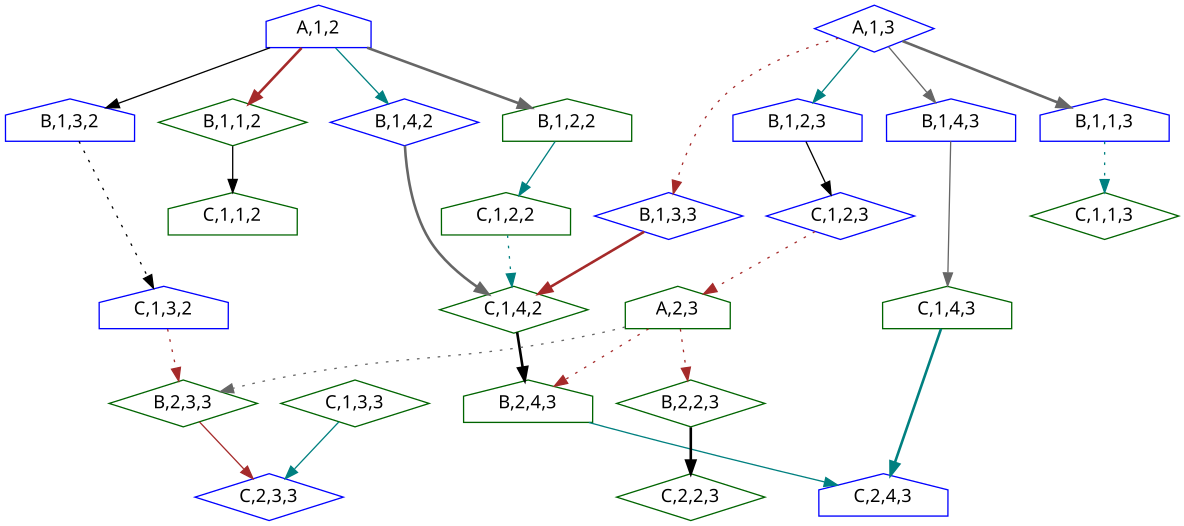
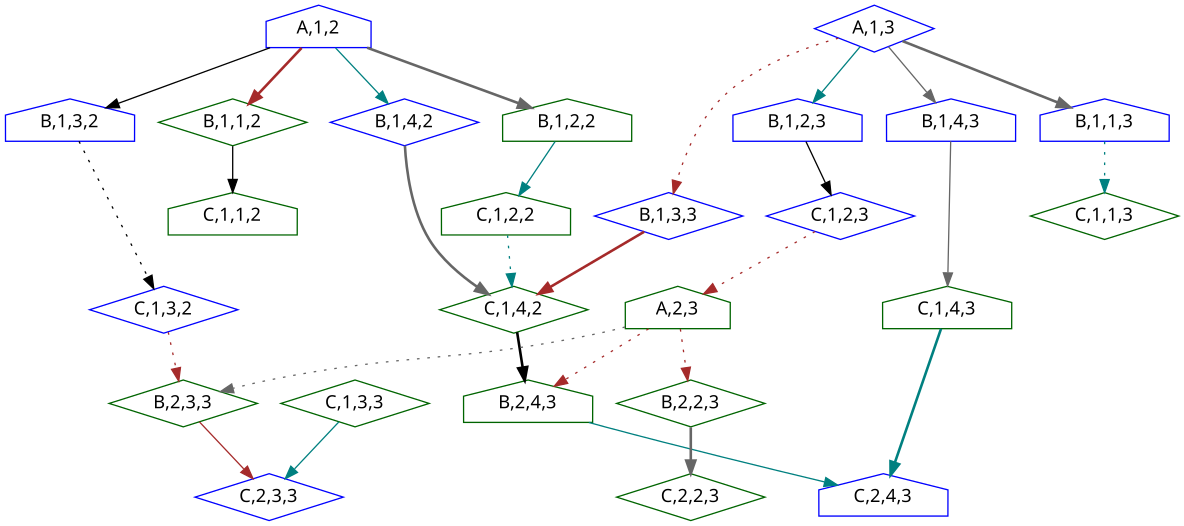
(164, 310) -> (164, 310)
(691, 441) -> (691, 441)
